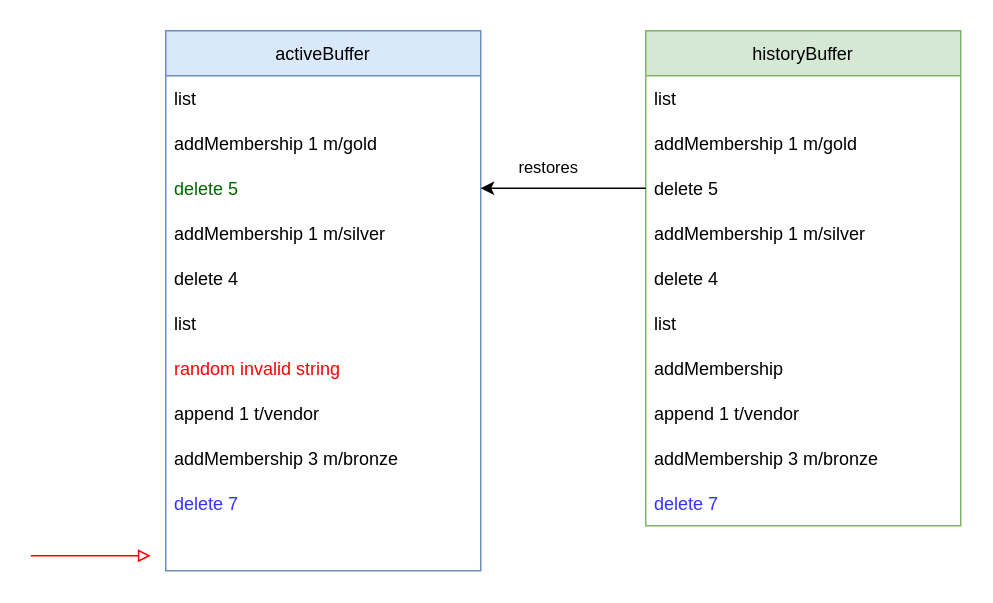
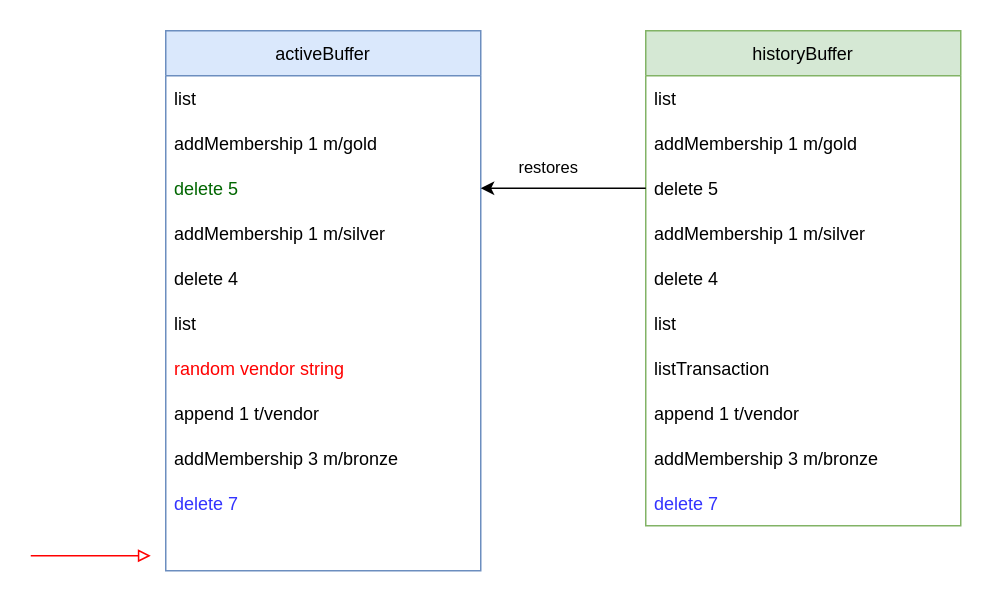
(266, 369) -> (268, 369)
(717, 369) -> (723, 369)
